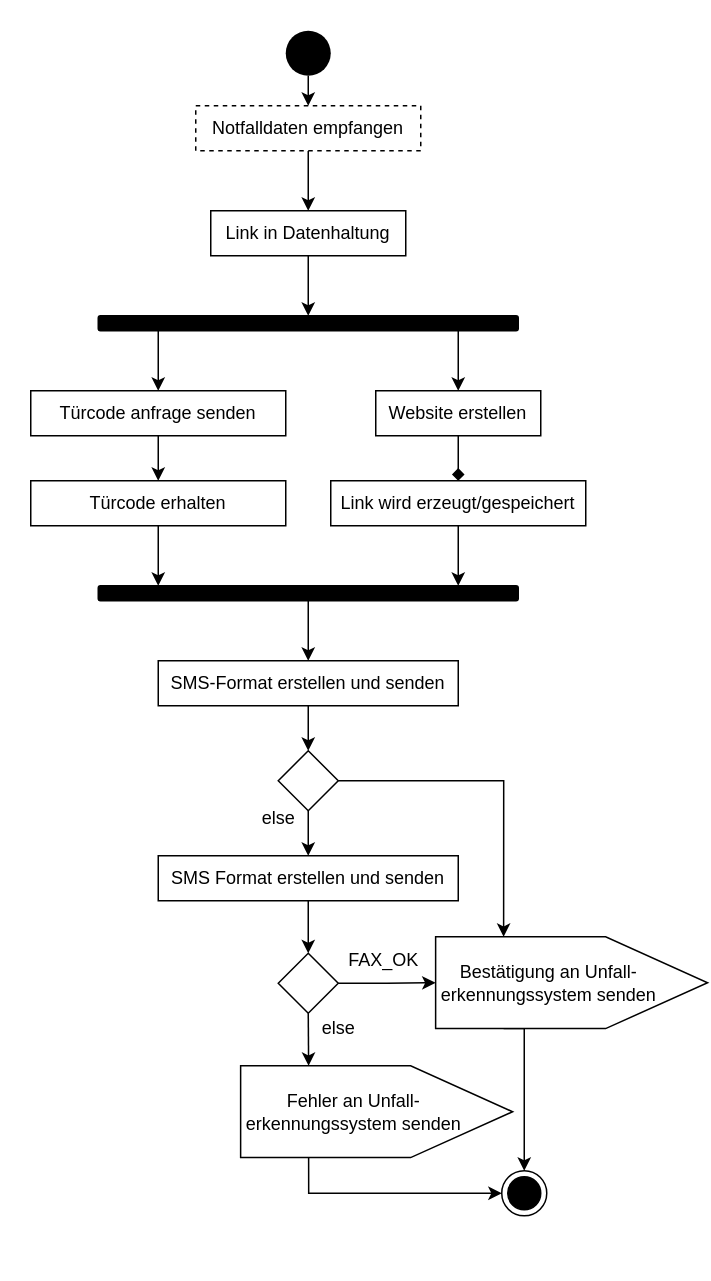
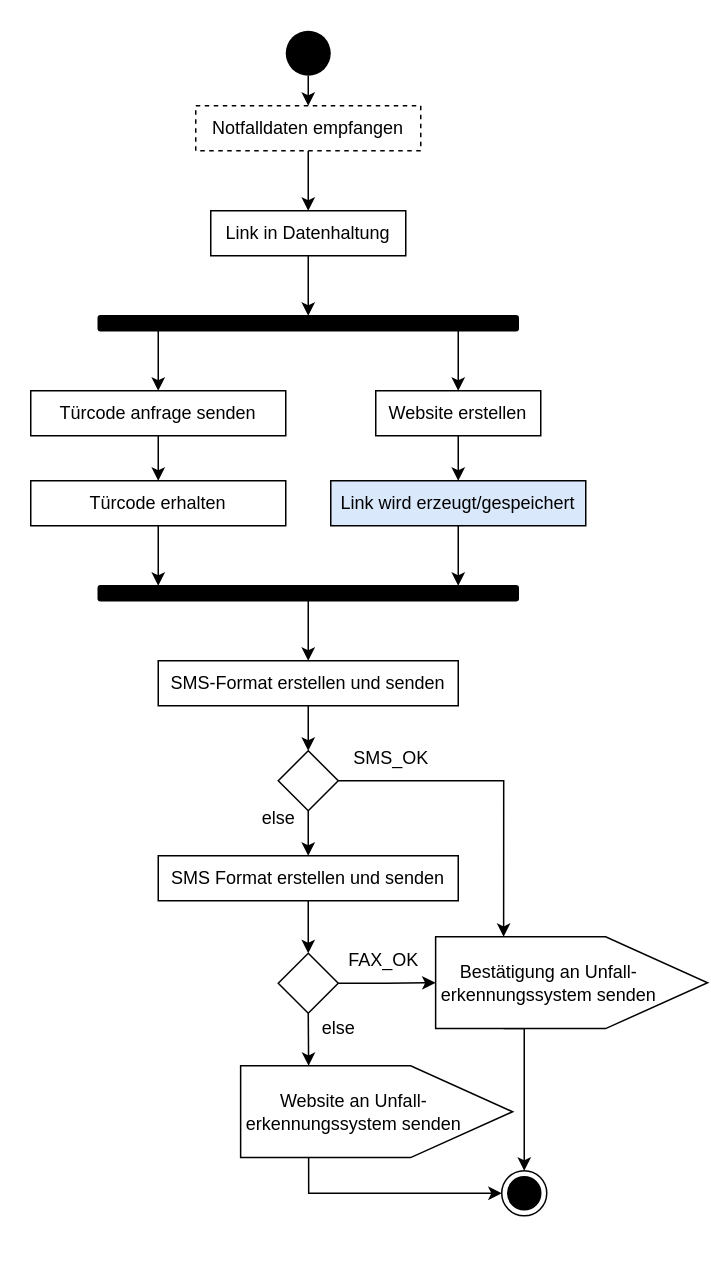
(458, 468) -> (458, 469)
(458, 503) -> (458, 503)
none -> (391, 758)
(354, 1112) -> (354, 1112)
